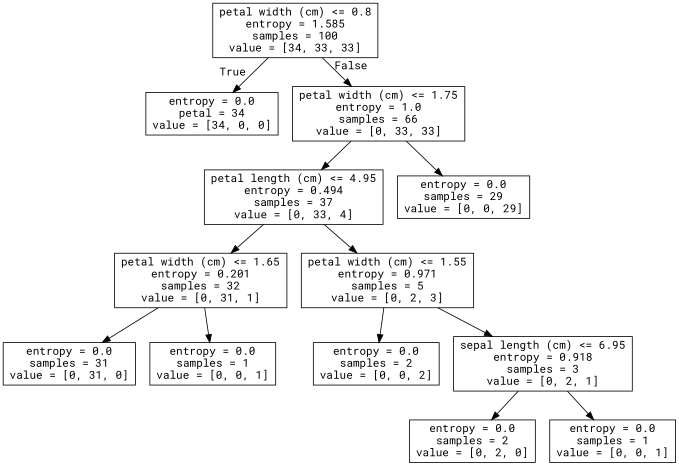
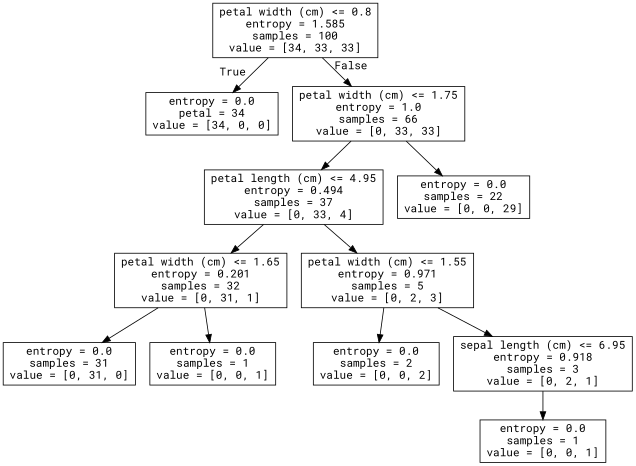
(464, 197) -> (464, 197)
(472, 441) -> none
